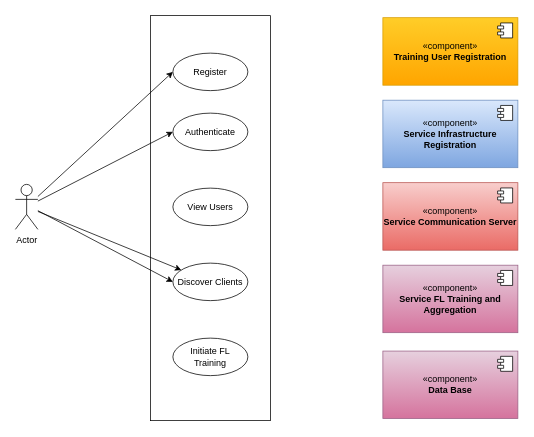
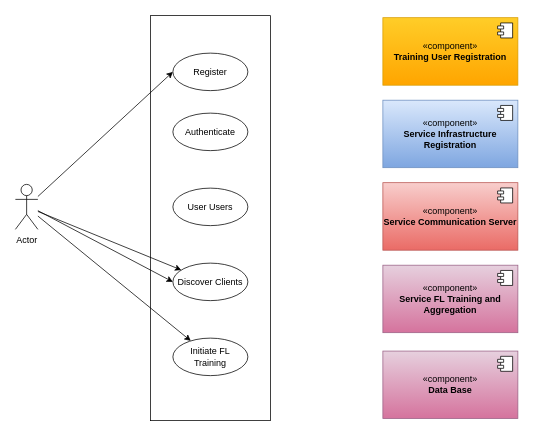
(103, 167) -> (112, 277)
(210, 207) -> (210, 207)
